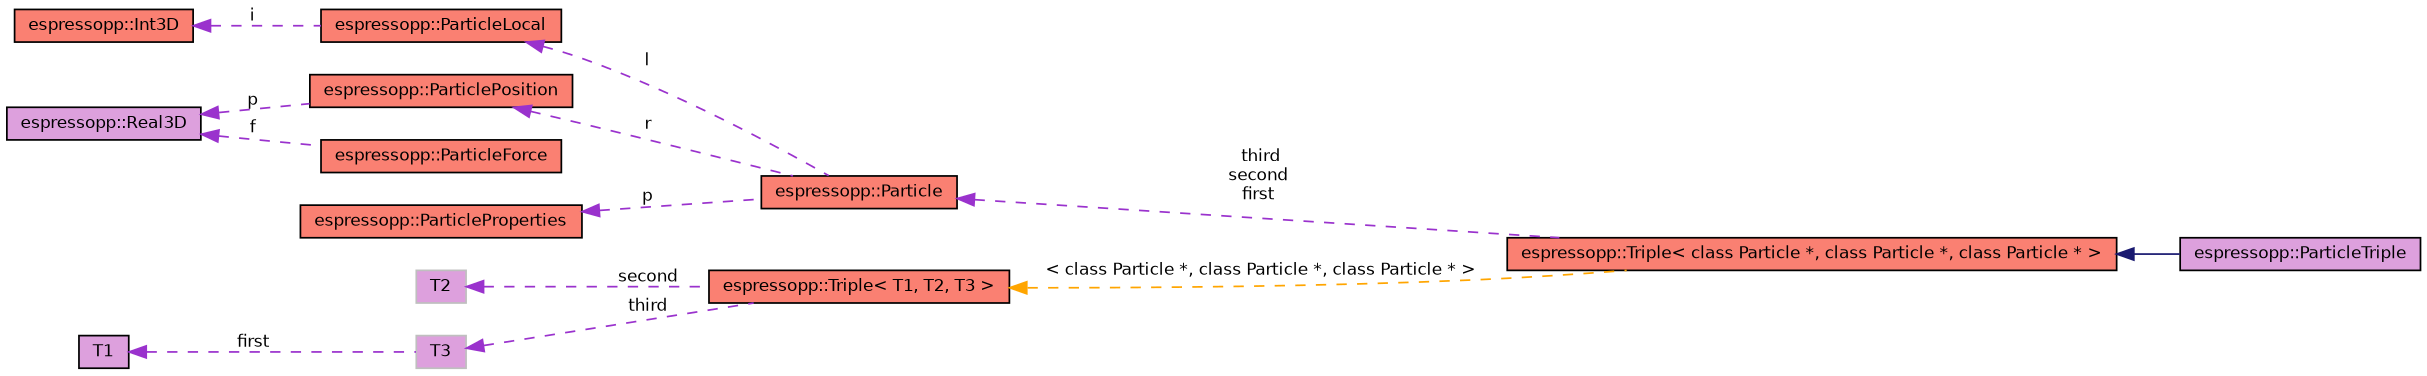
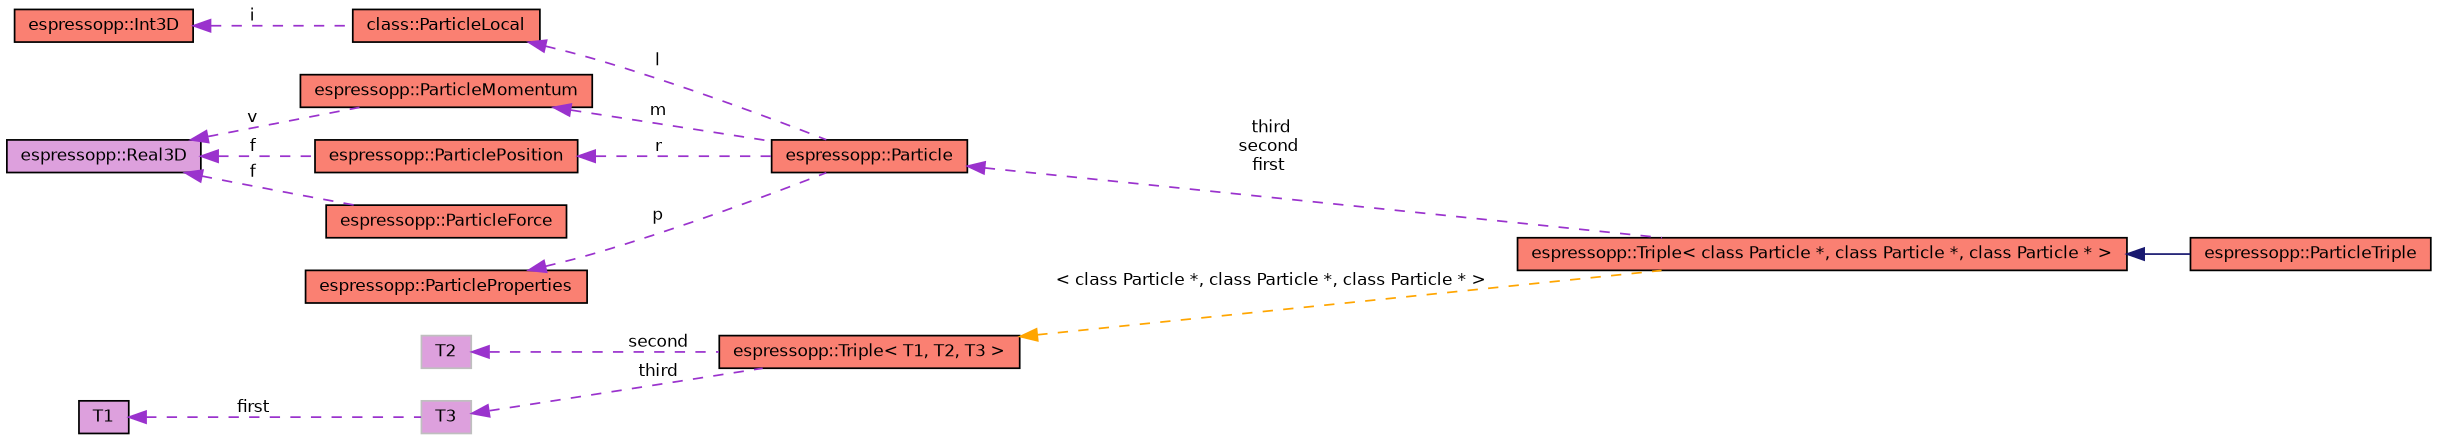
(441, 26) -> (446, 26)
none -> (446, 91)
(251, 100) -> (251, 147)
(2300, 254) -> (2311, 254)
